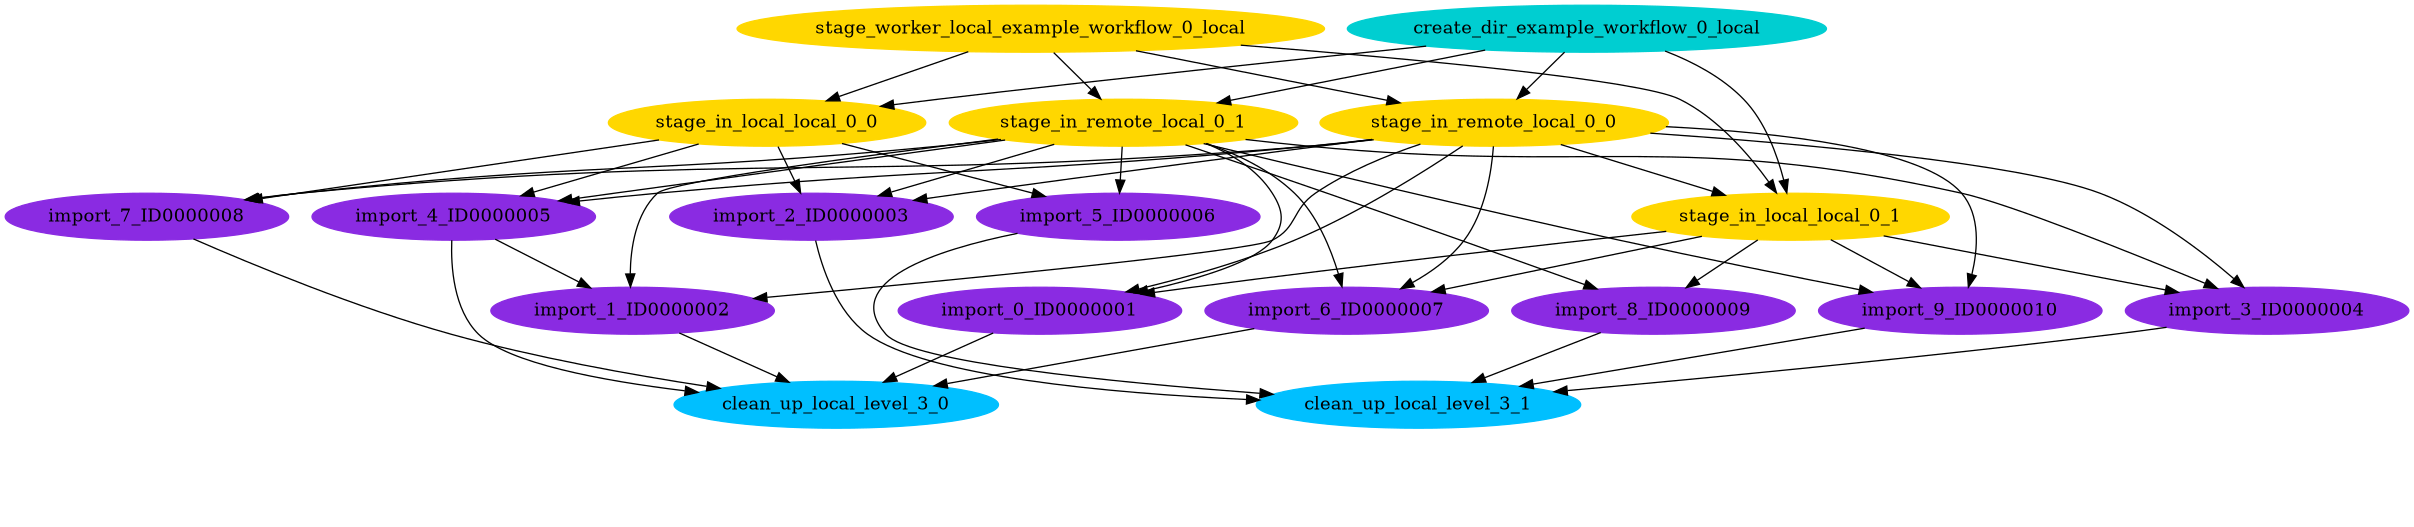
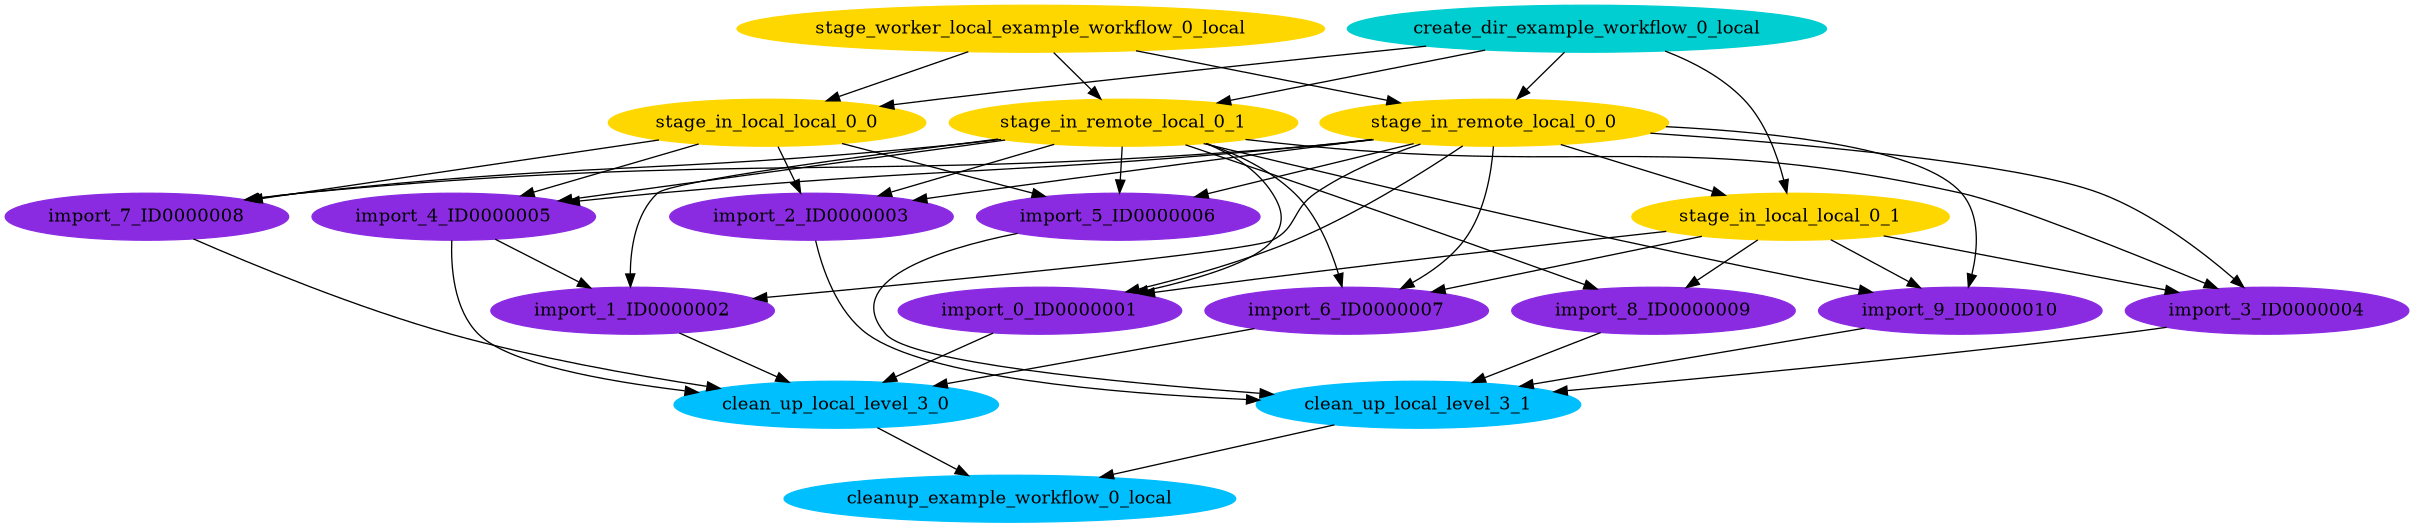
(1522, 72) -> none
none -> (1326, 165)
none -> (1010, 499)
